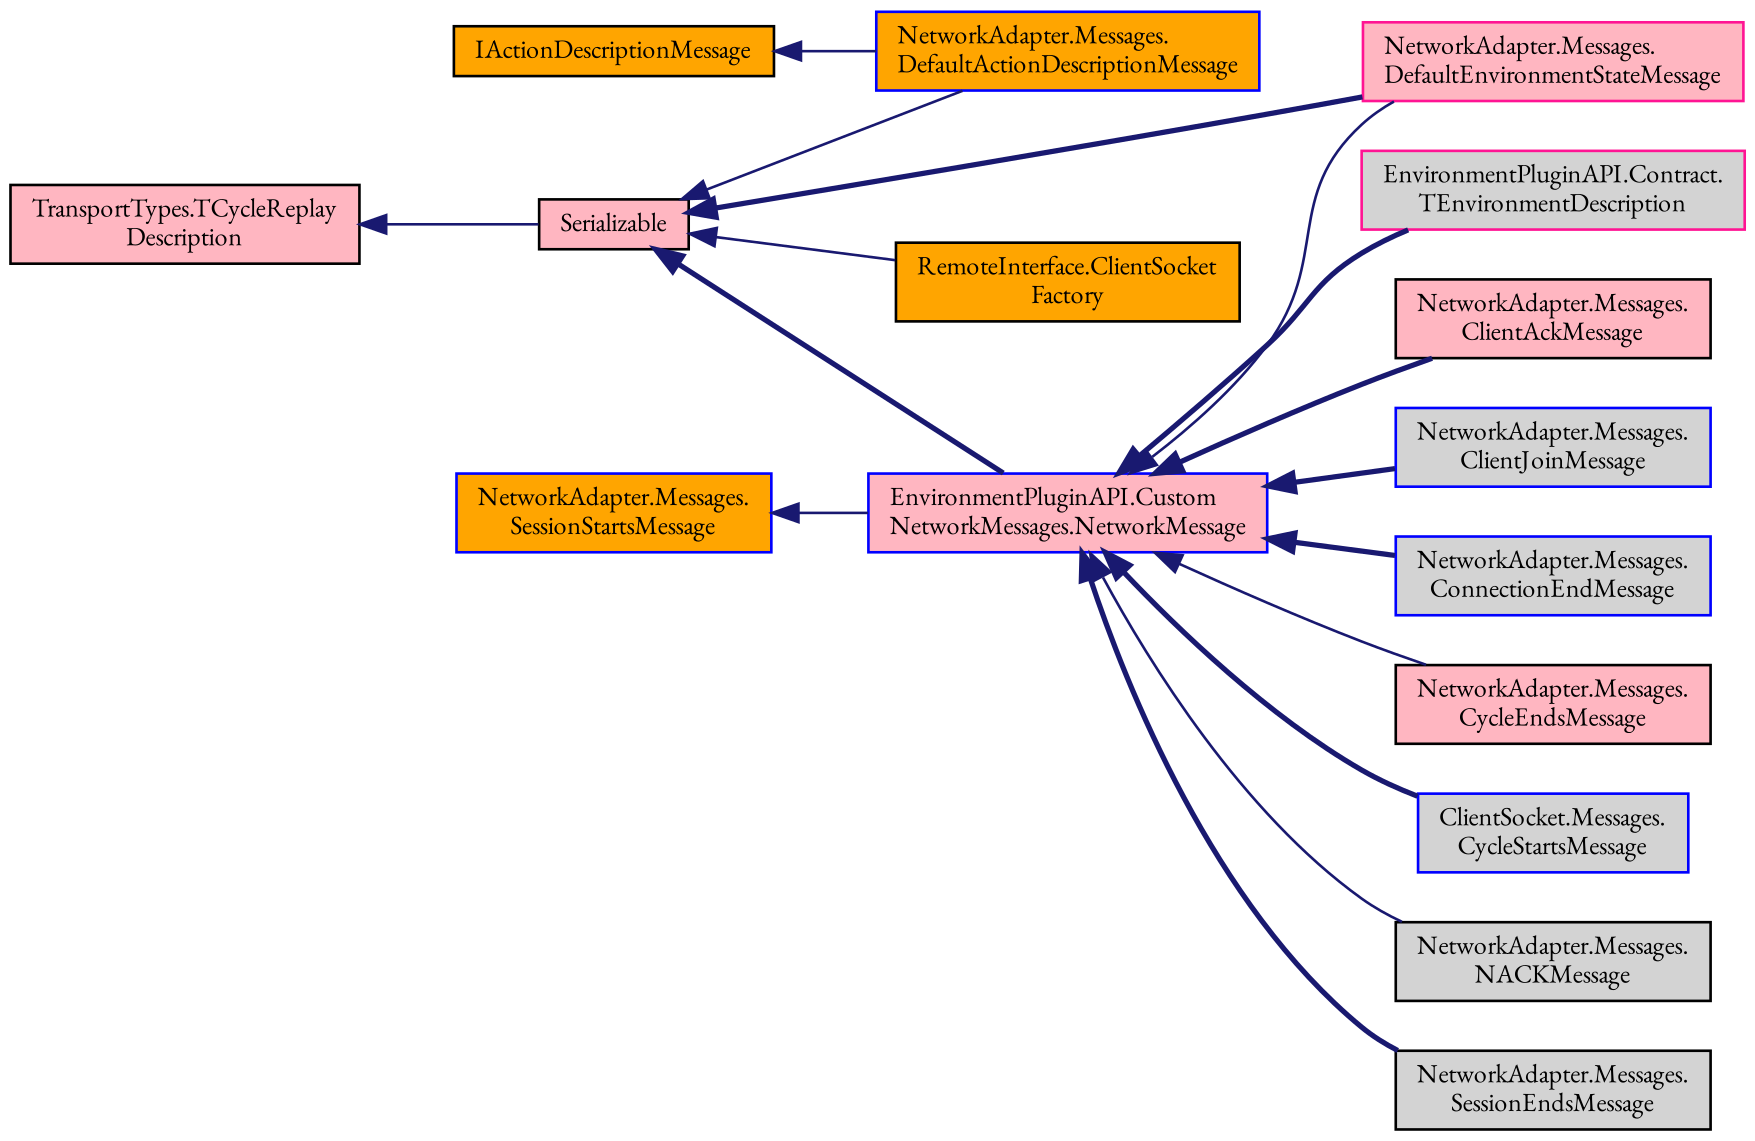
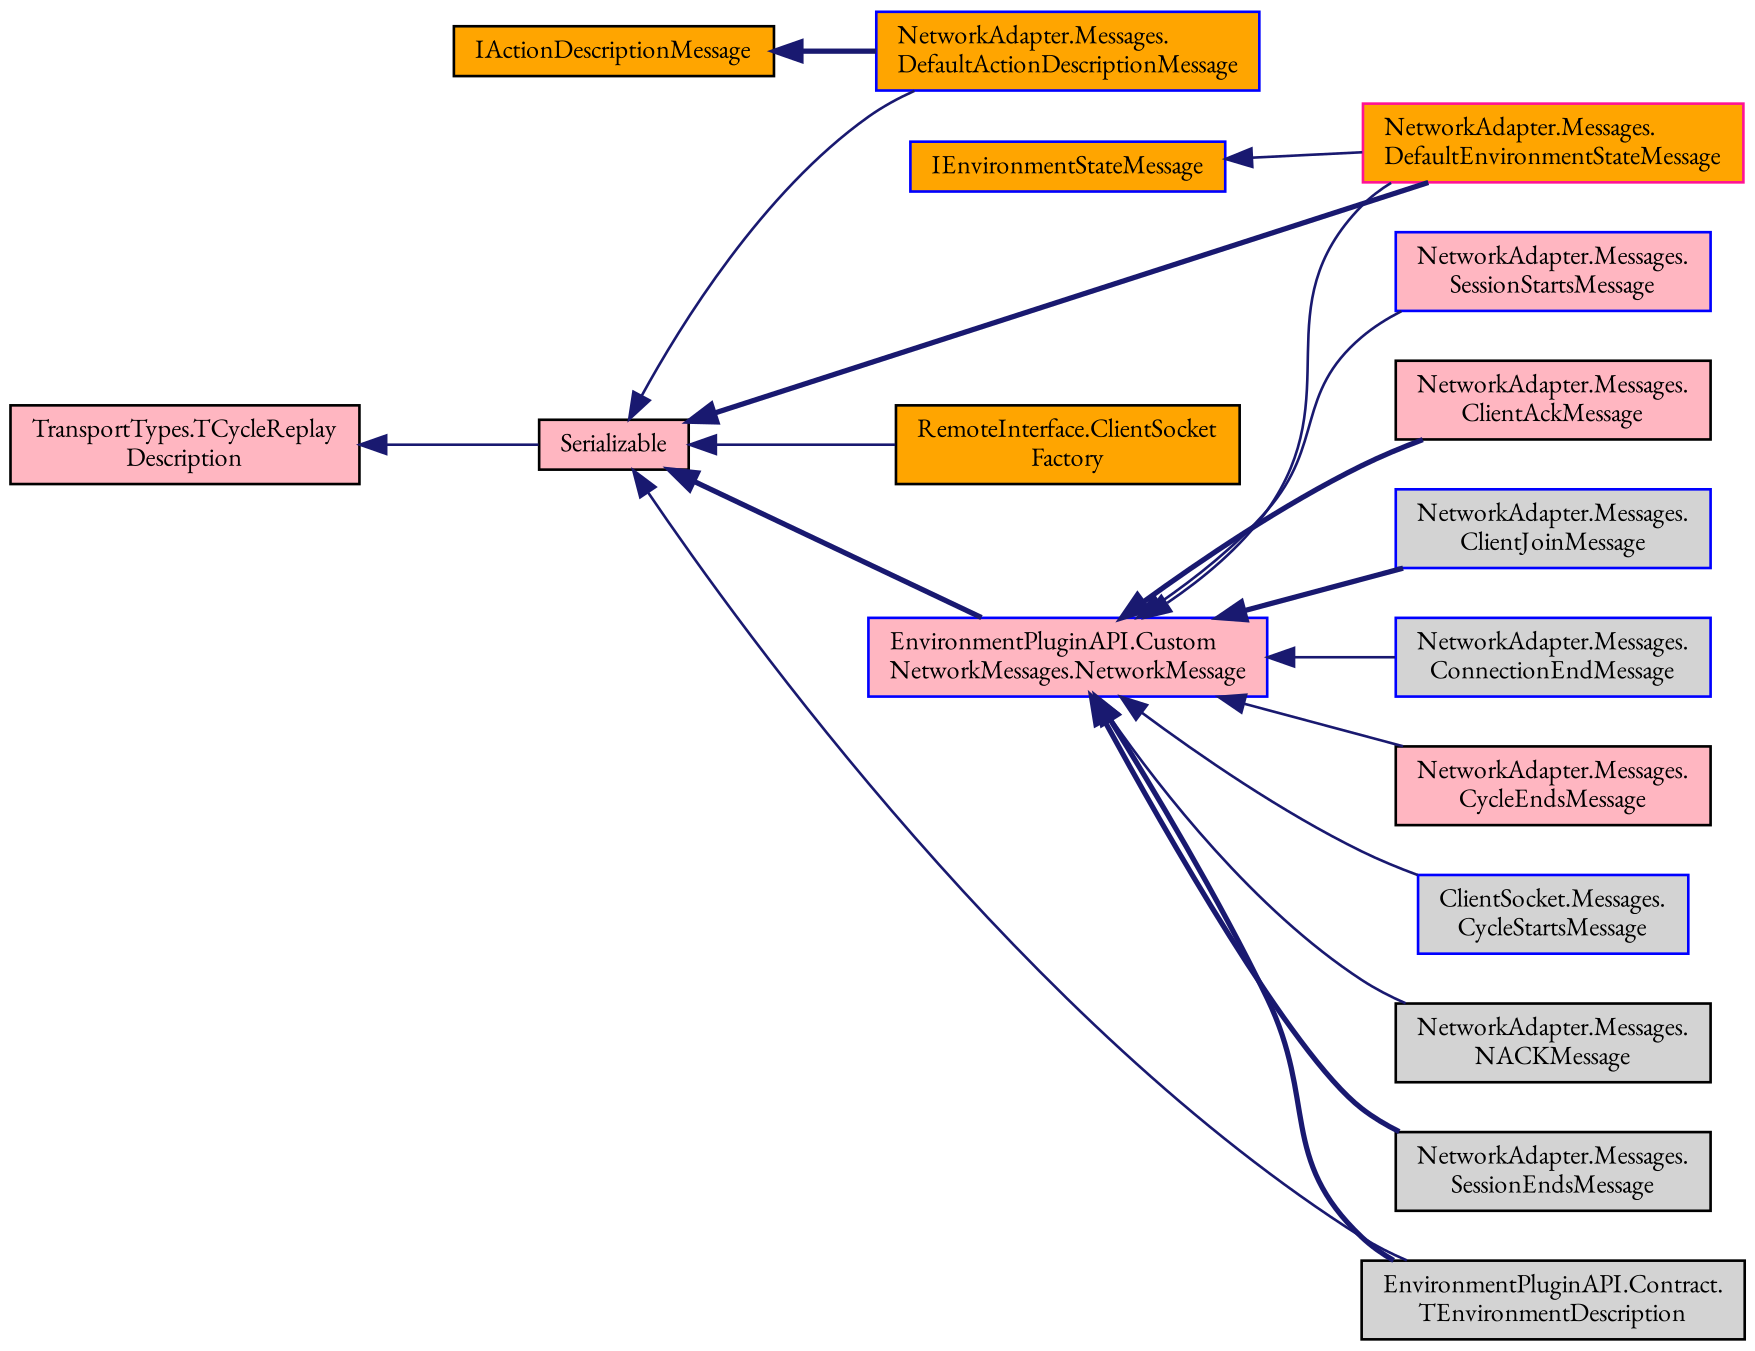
(839, 51) -> (839, 51)
(1553, 62) -> (1553, 143)
none -> (1068, 167)
(1553, 190) -> (1553, 1300)
(614, 513) -> (1553, 272)
(833, 513) -> (1325, 384)
(1344, 549) -> (1345, 657)
(1260, 699) -> (1275, 803)
none -> (988, 917)
